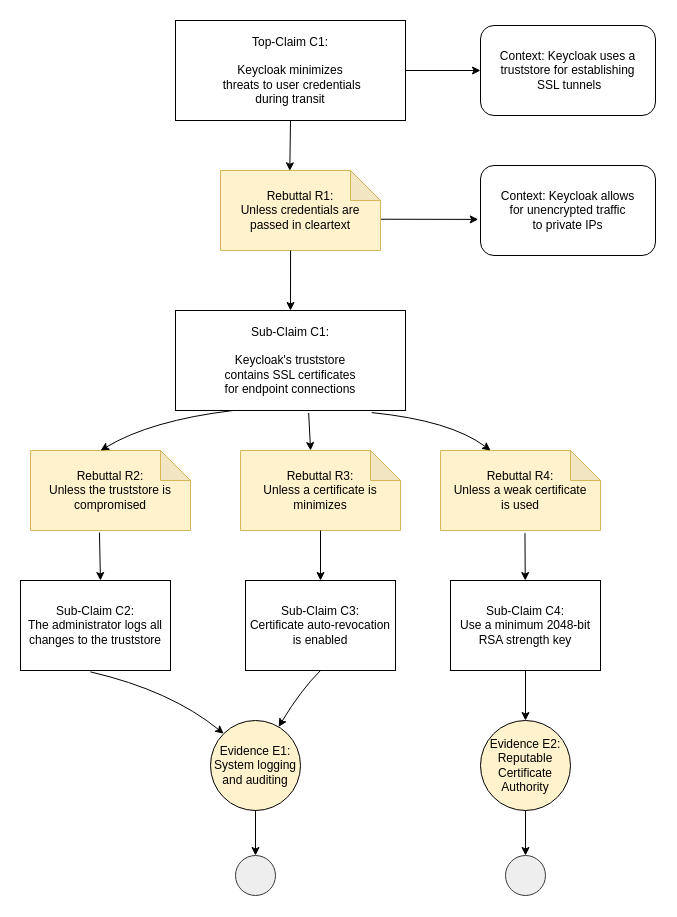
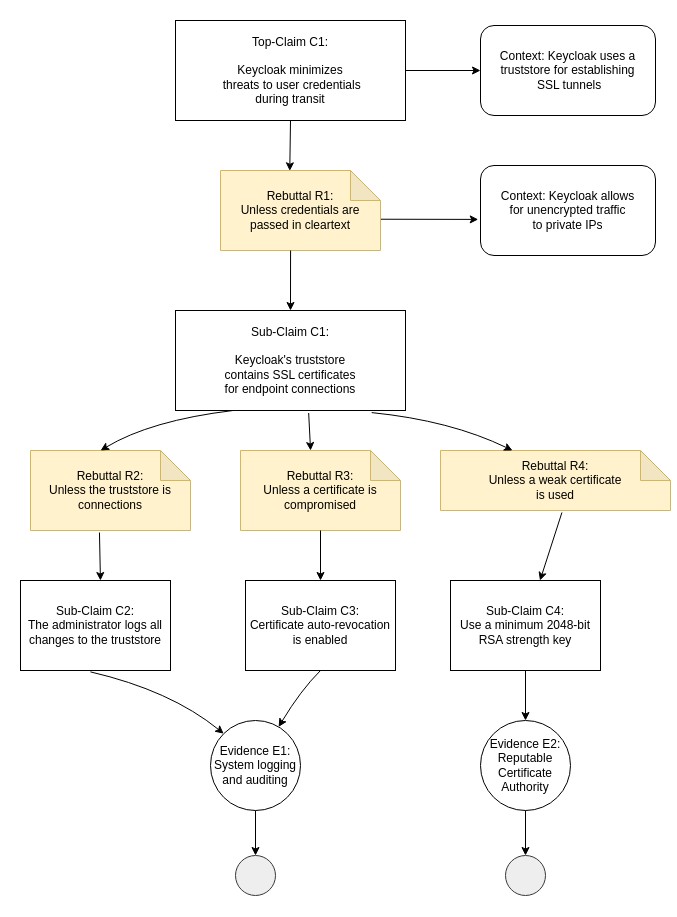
(111, 491) -> (111, 491)
(321, 491) -> (321, 491)
(521, 491) -> (556, 481)
(256, 766) -> (256, 766)
(526, 766) -> (526, 766)
